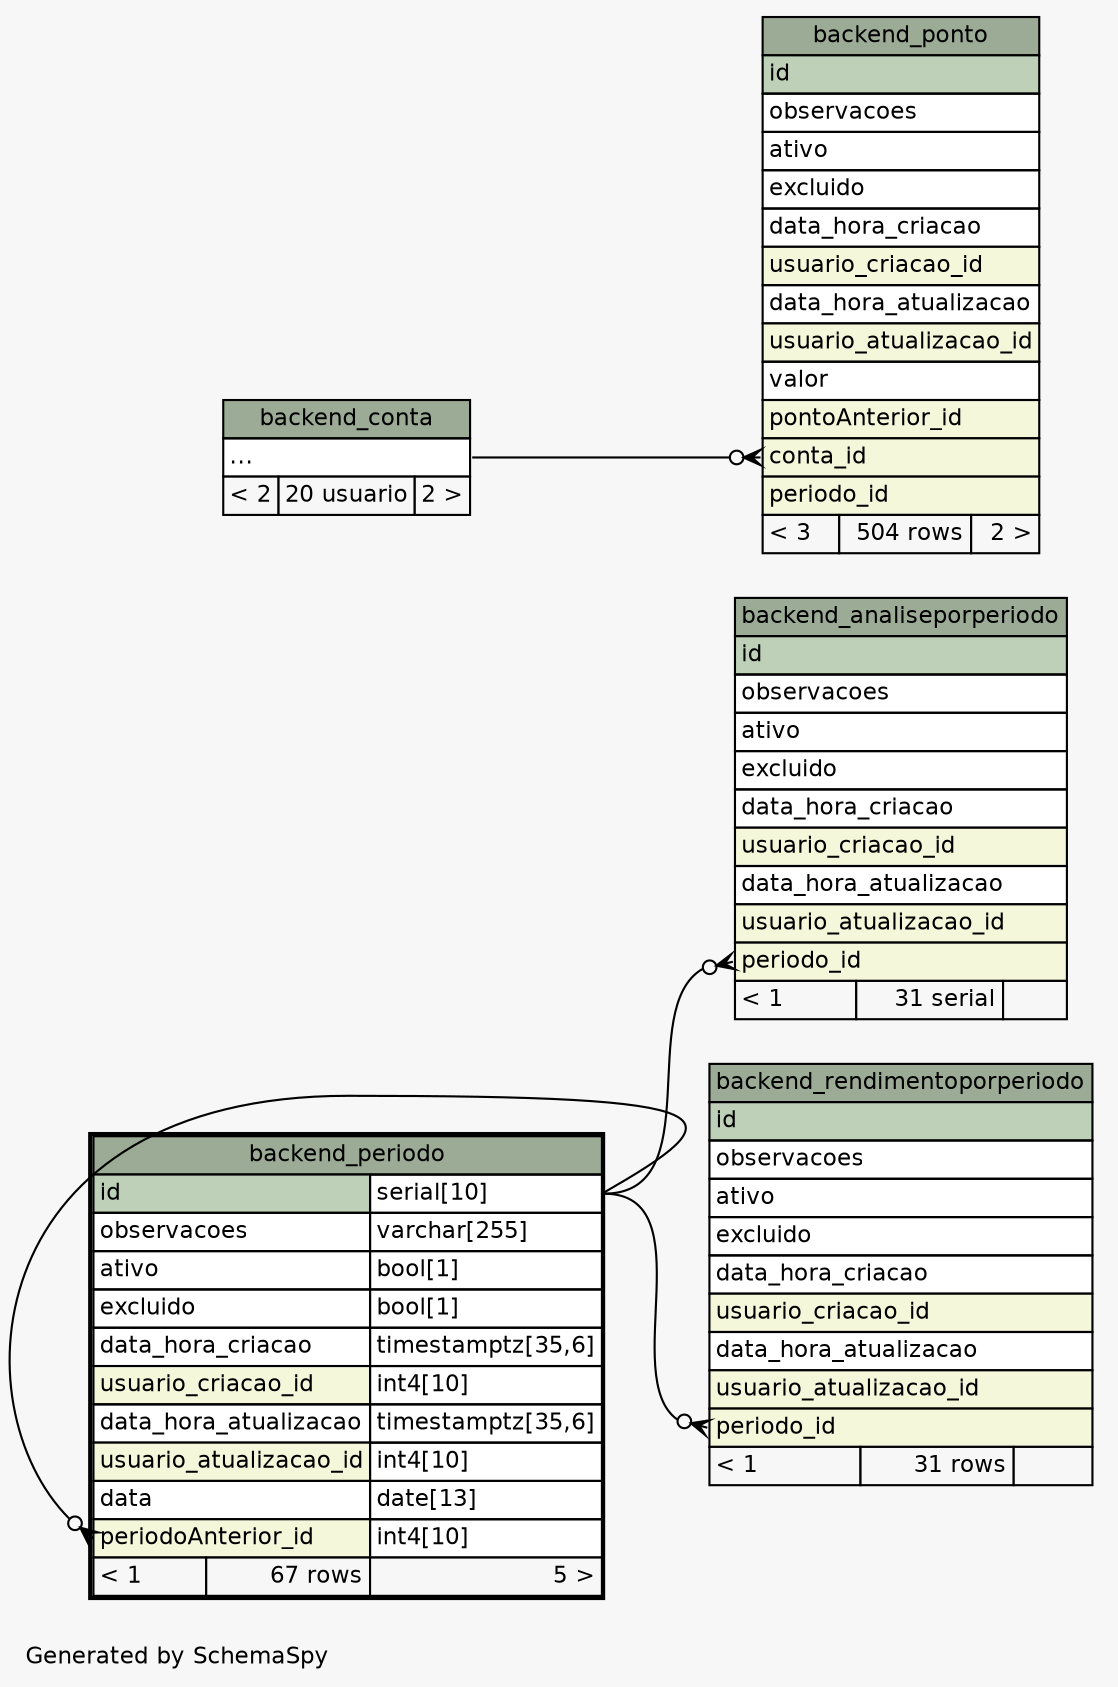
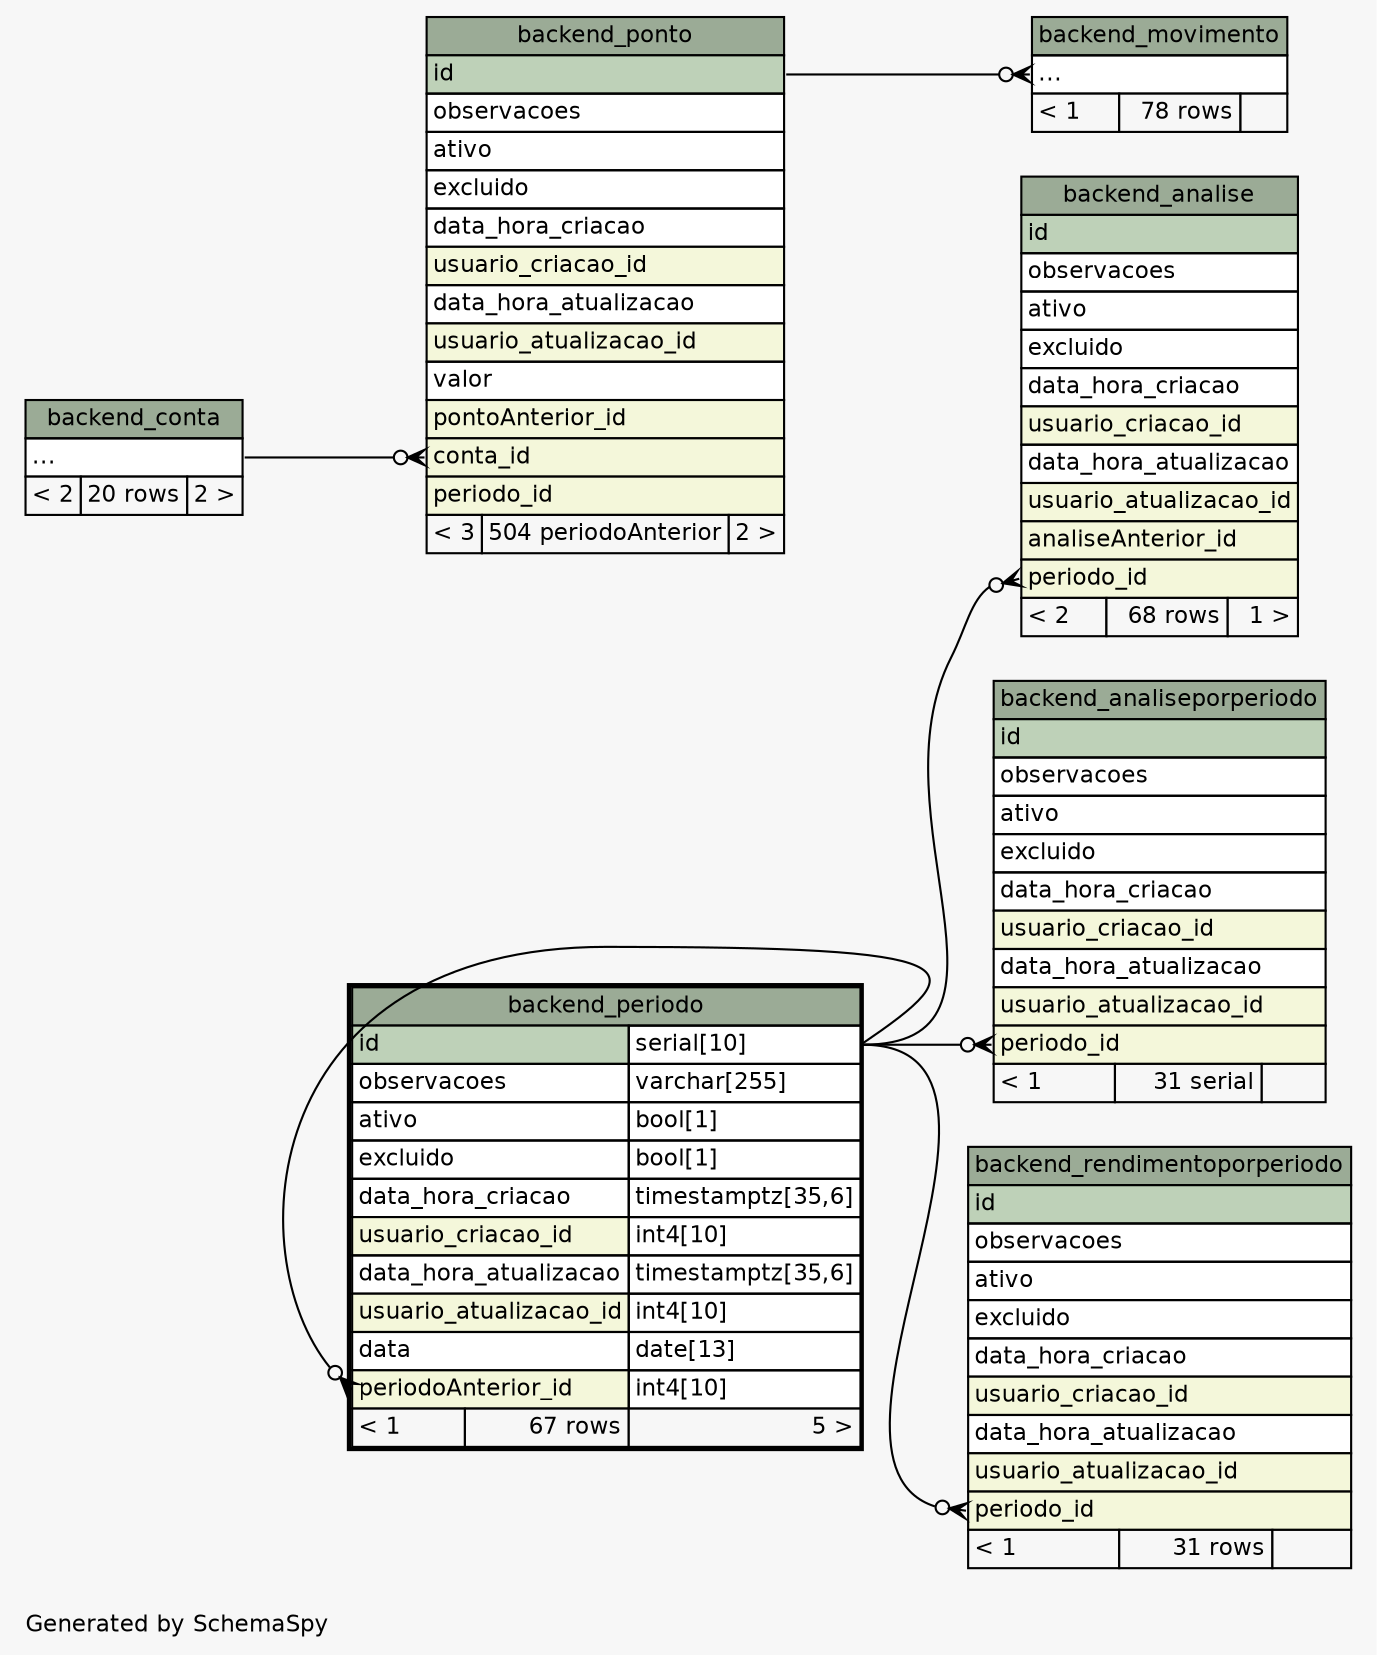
none -> (1160, 74)
none -> (1160, 406)
(347, 495) -> (134, 495)
(911, 533) -> (605, 533)
